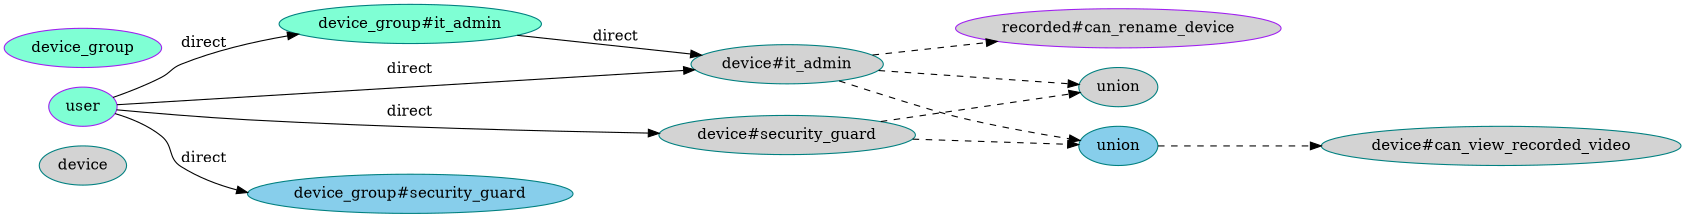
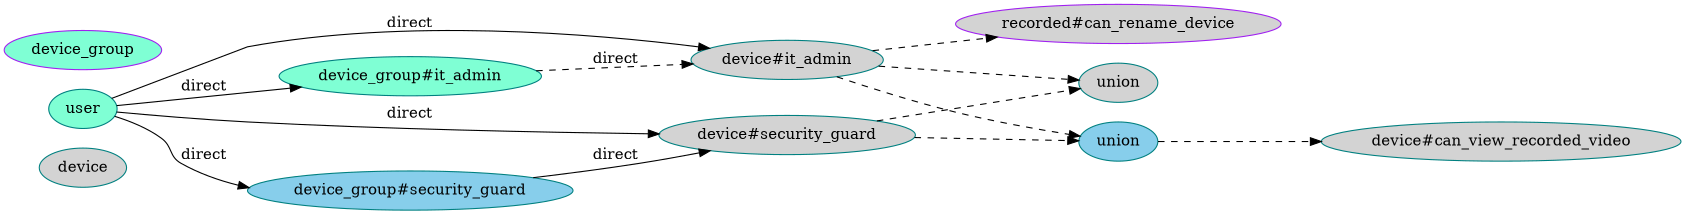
(604, 45) -> (609, 68)
(83, 107) -> (83, 109)
none -> (617, 167)
